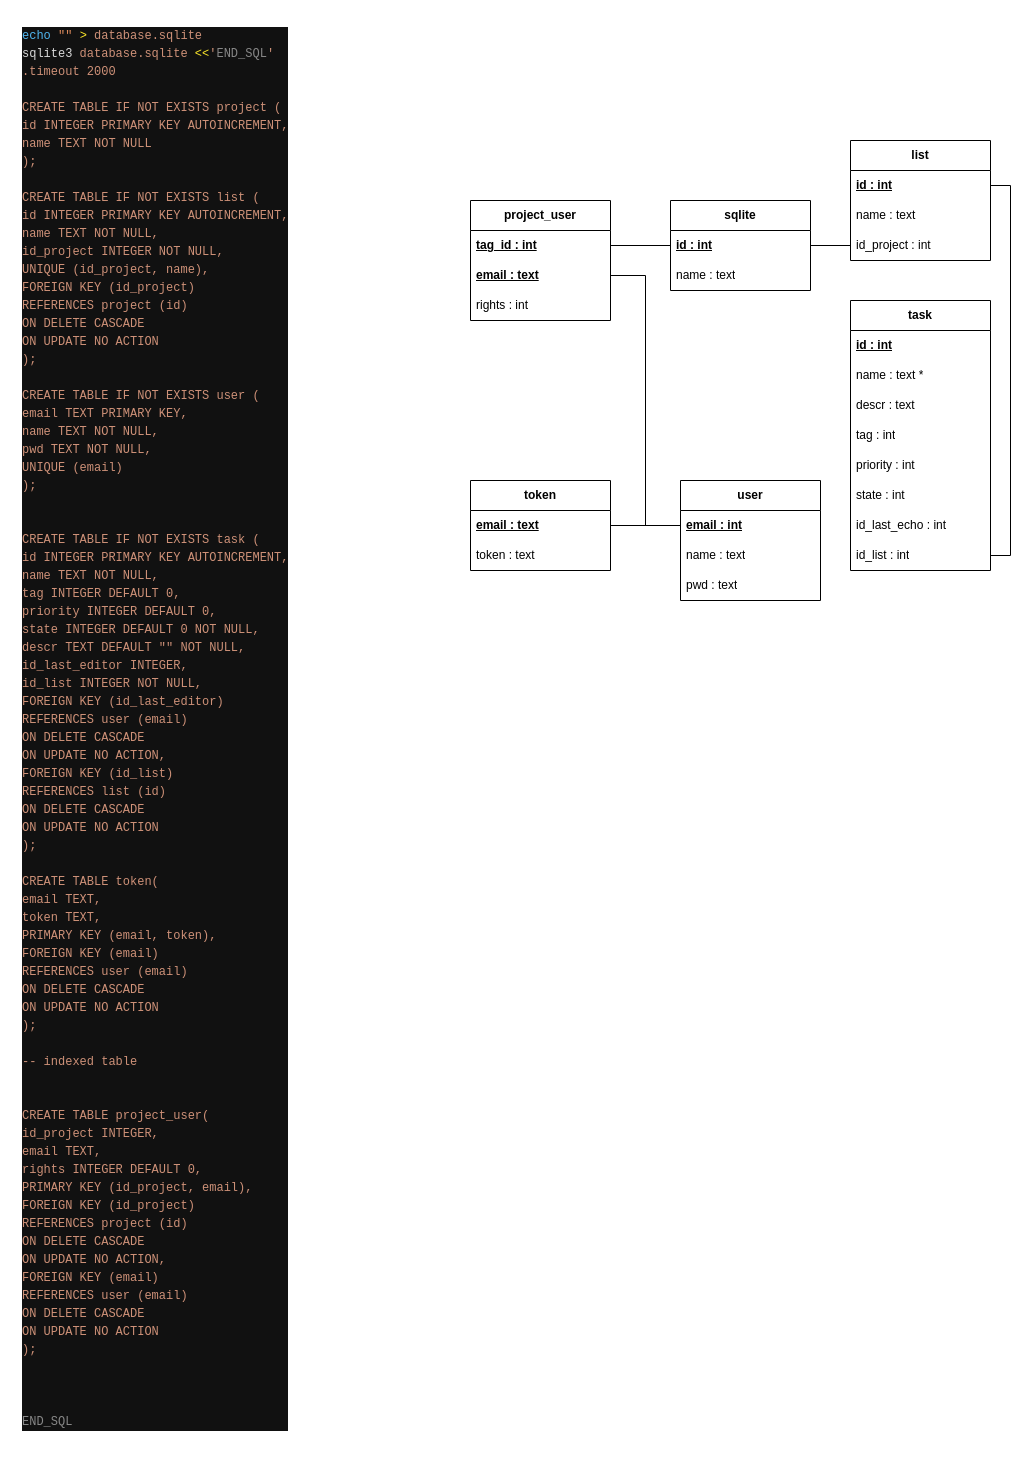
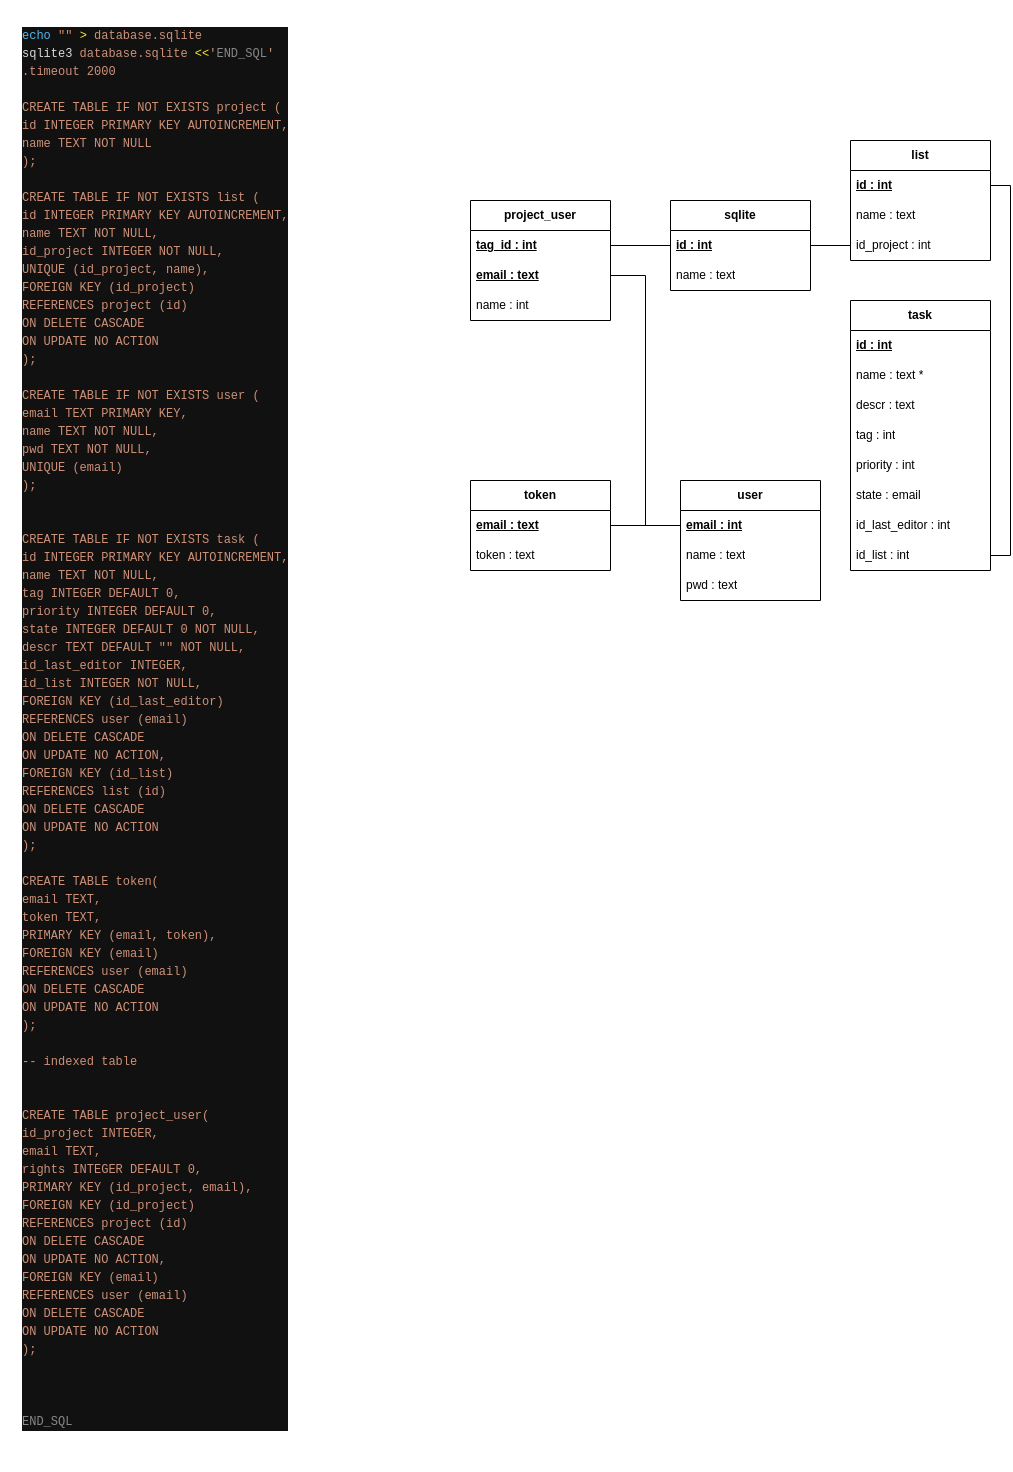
(509, 306) -> (504, 306)
(887, 496) -> (892, 496)
(908, 526) -> (913, 526)
